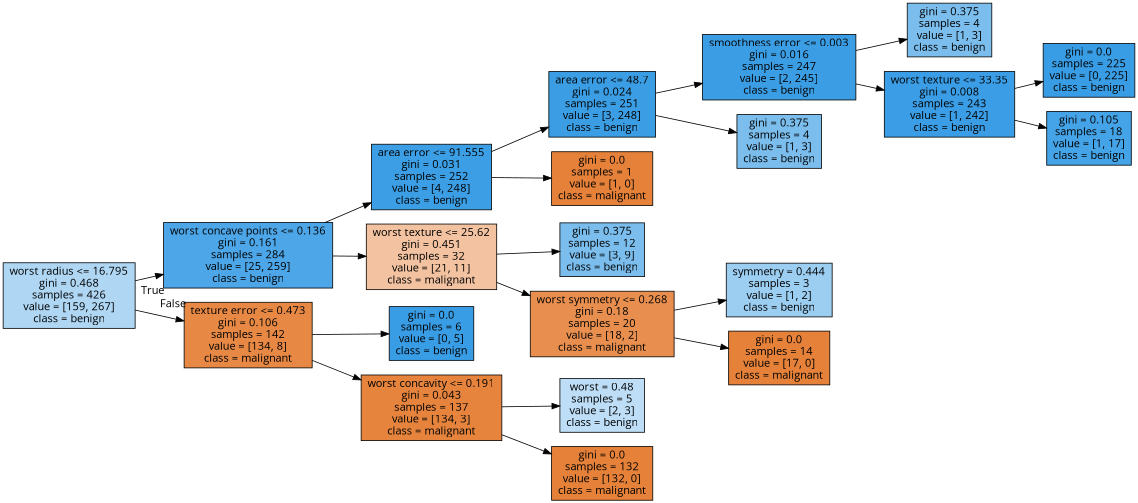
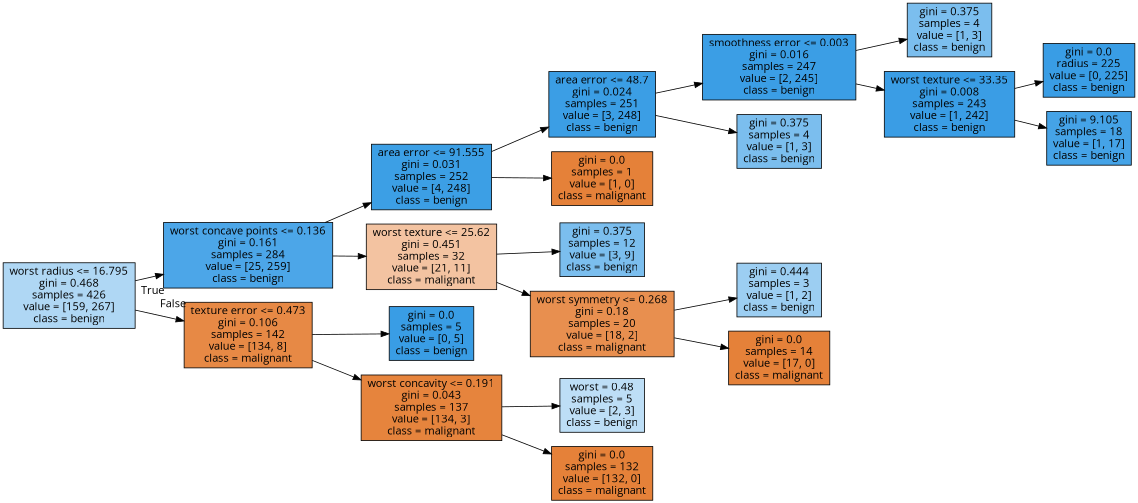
(1089, 70) -> (1089, 70)
(1089, 138) -> (1089, 138)
(779, 290) -> (779, 290)
(431, 333) -> (431, 333)
